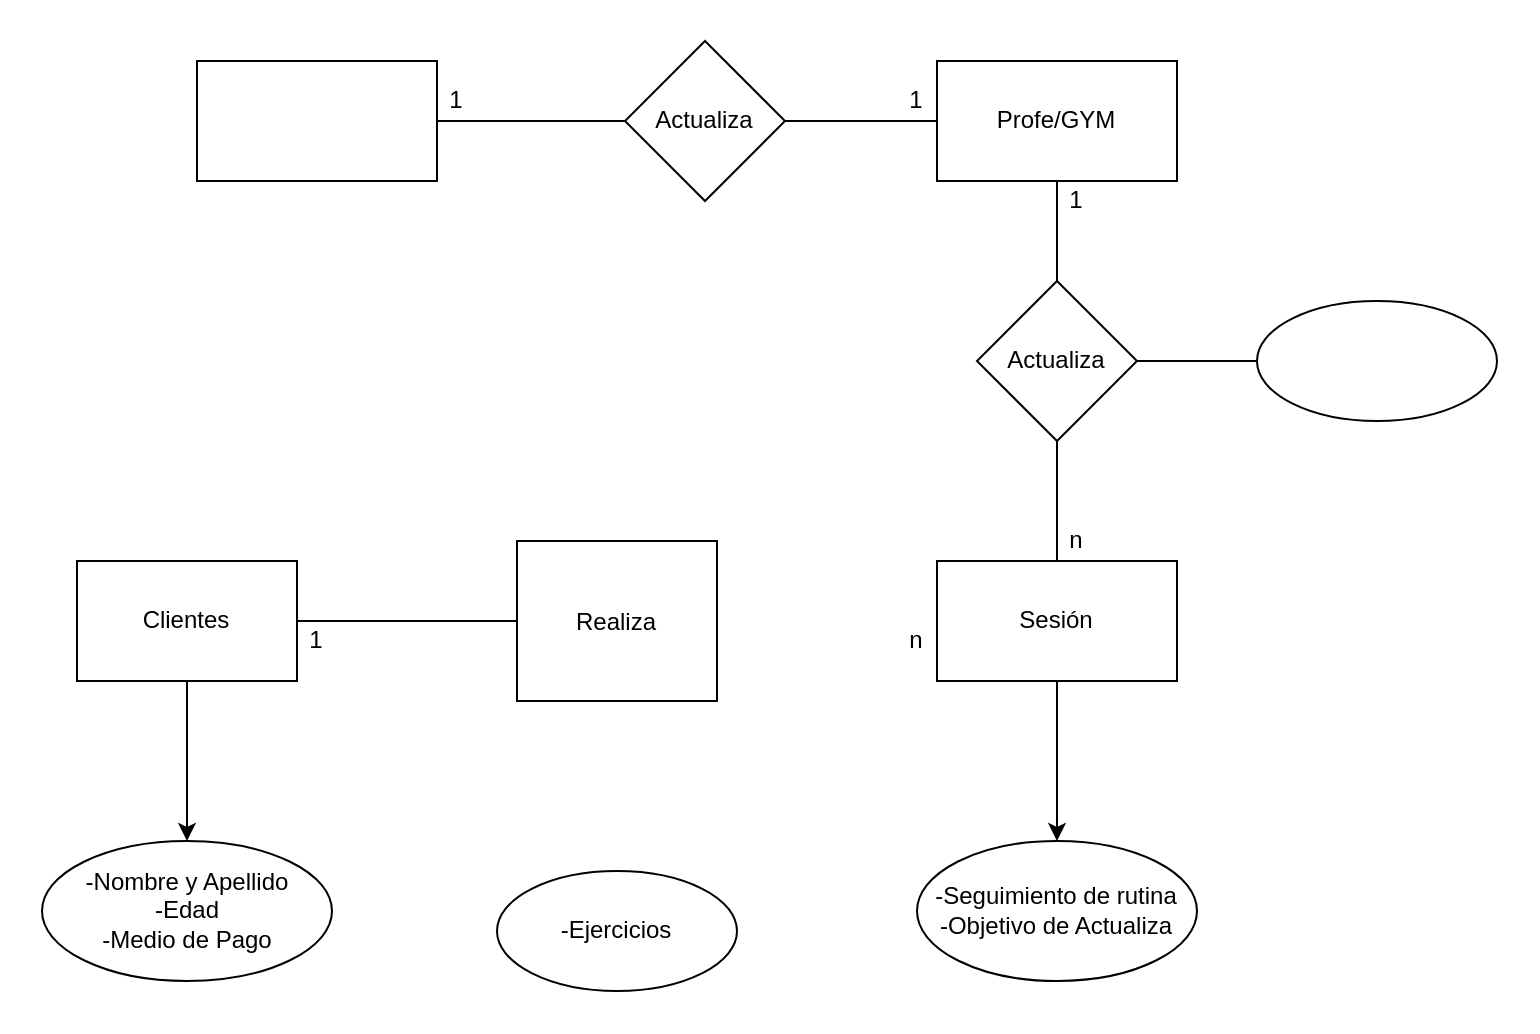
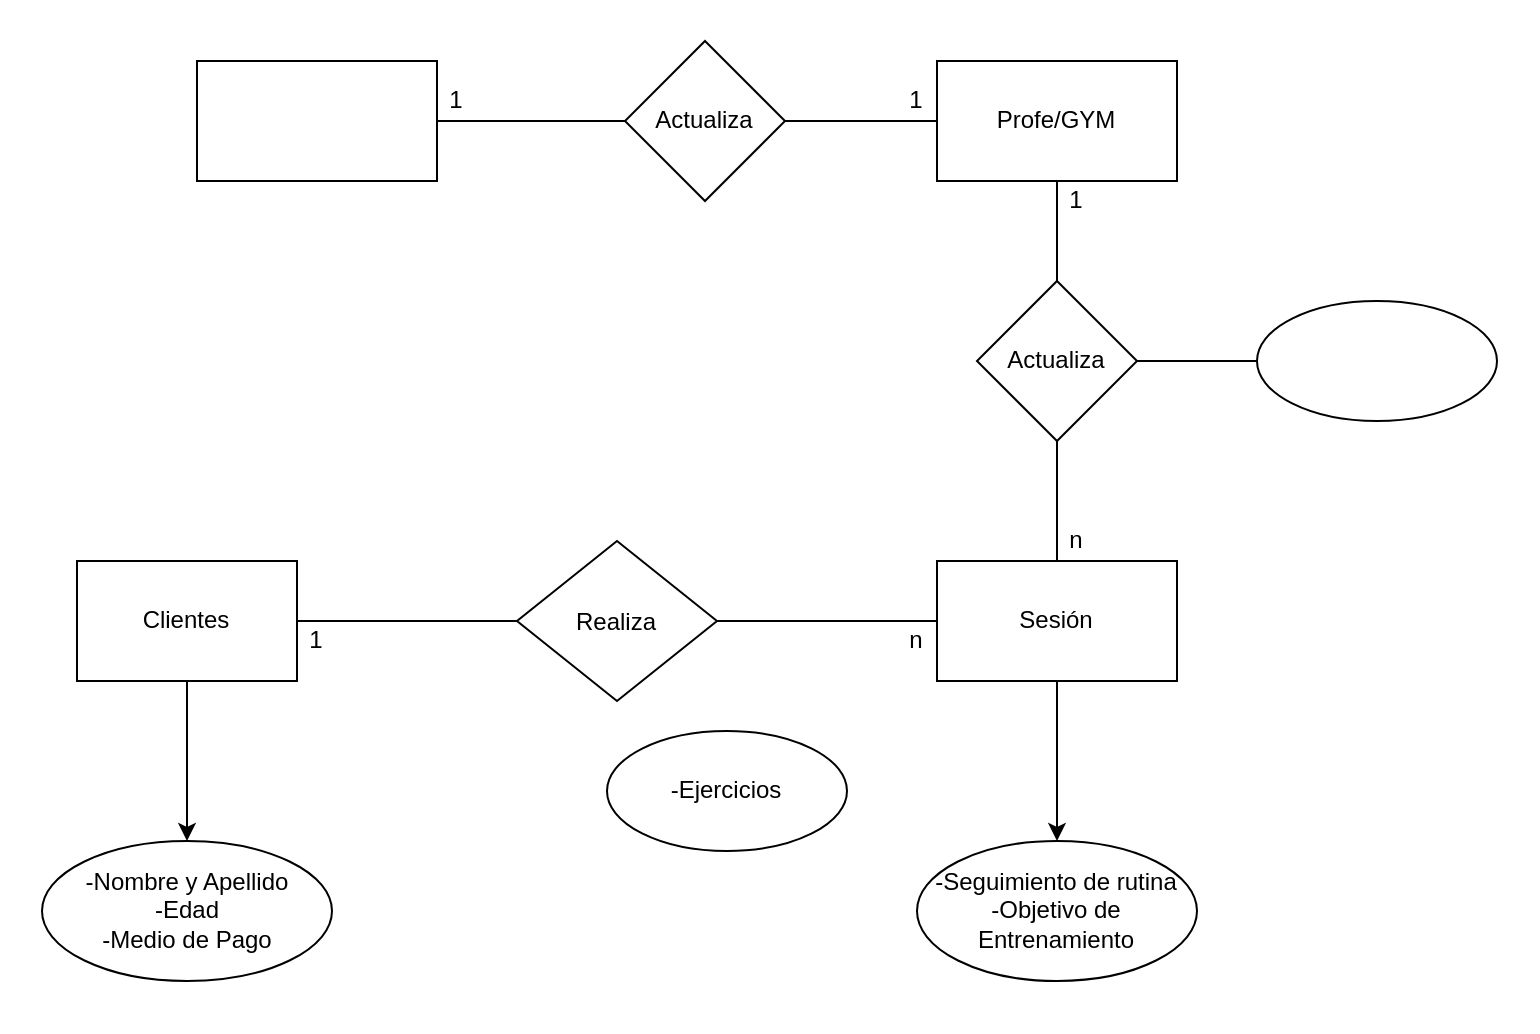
(617, 621) -> (617, 621)
none -> (827, 621)
(1057, 911) -> (1057, 911)
(617, 931) -> (727, 791)
